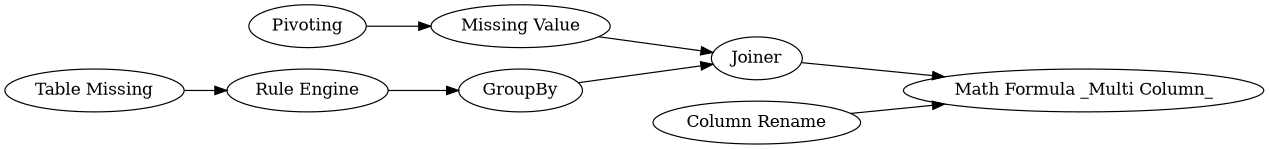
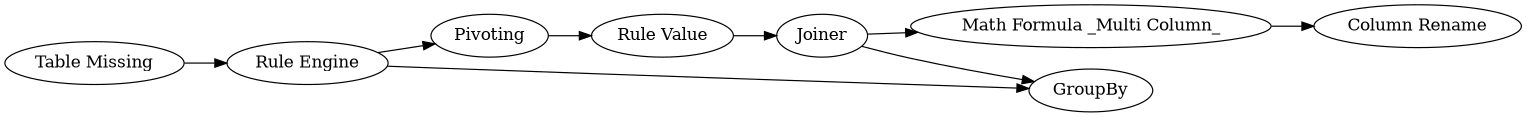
(521, 26) -> (662, 36)
none -> (400, 49)
(640, 74) -> (942, 65)
(892, 109) -> (1287, 26)
